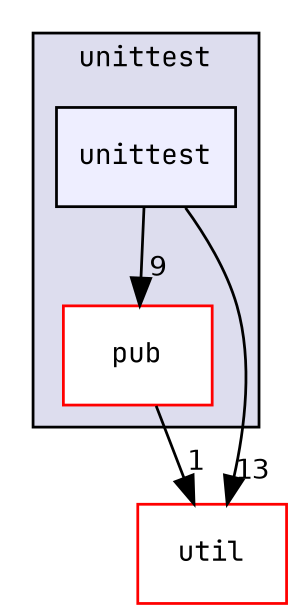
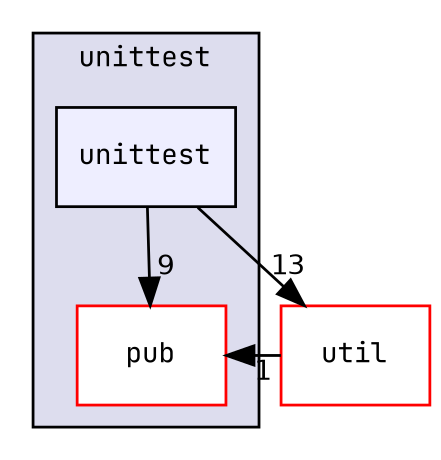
(171, 444) -> (268, 355)
